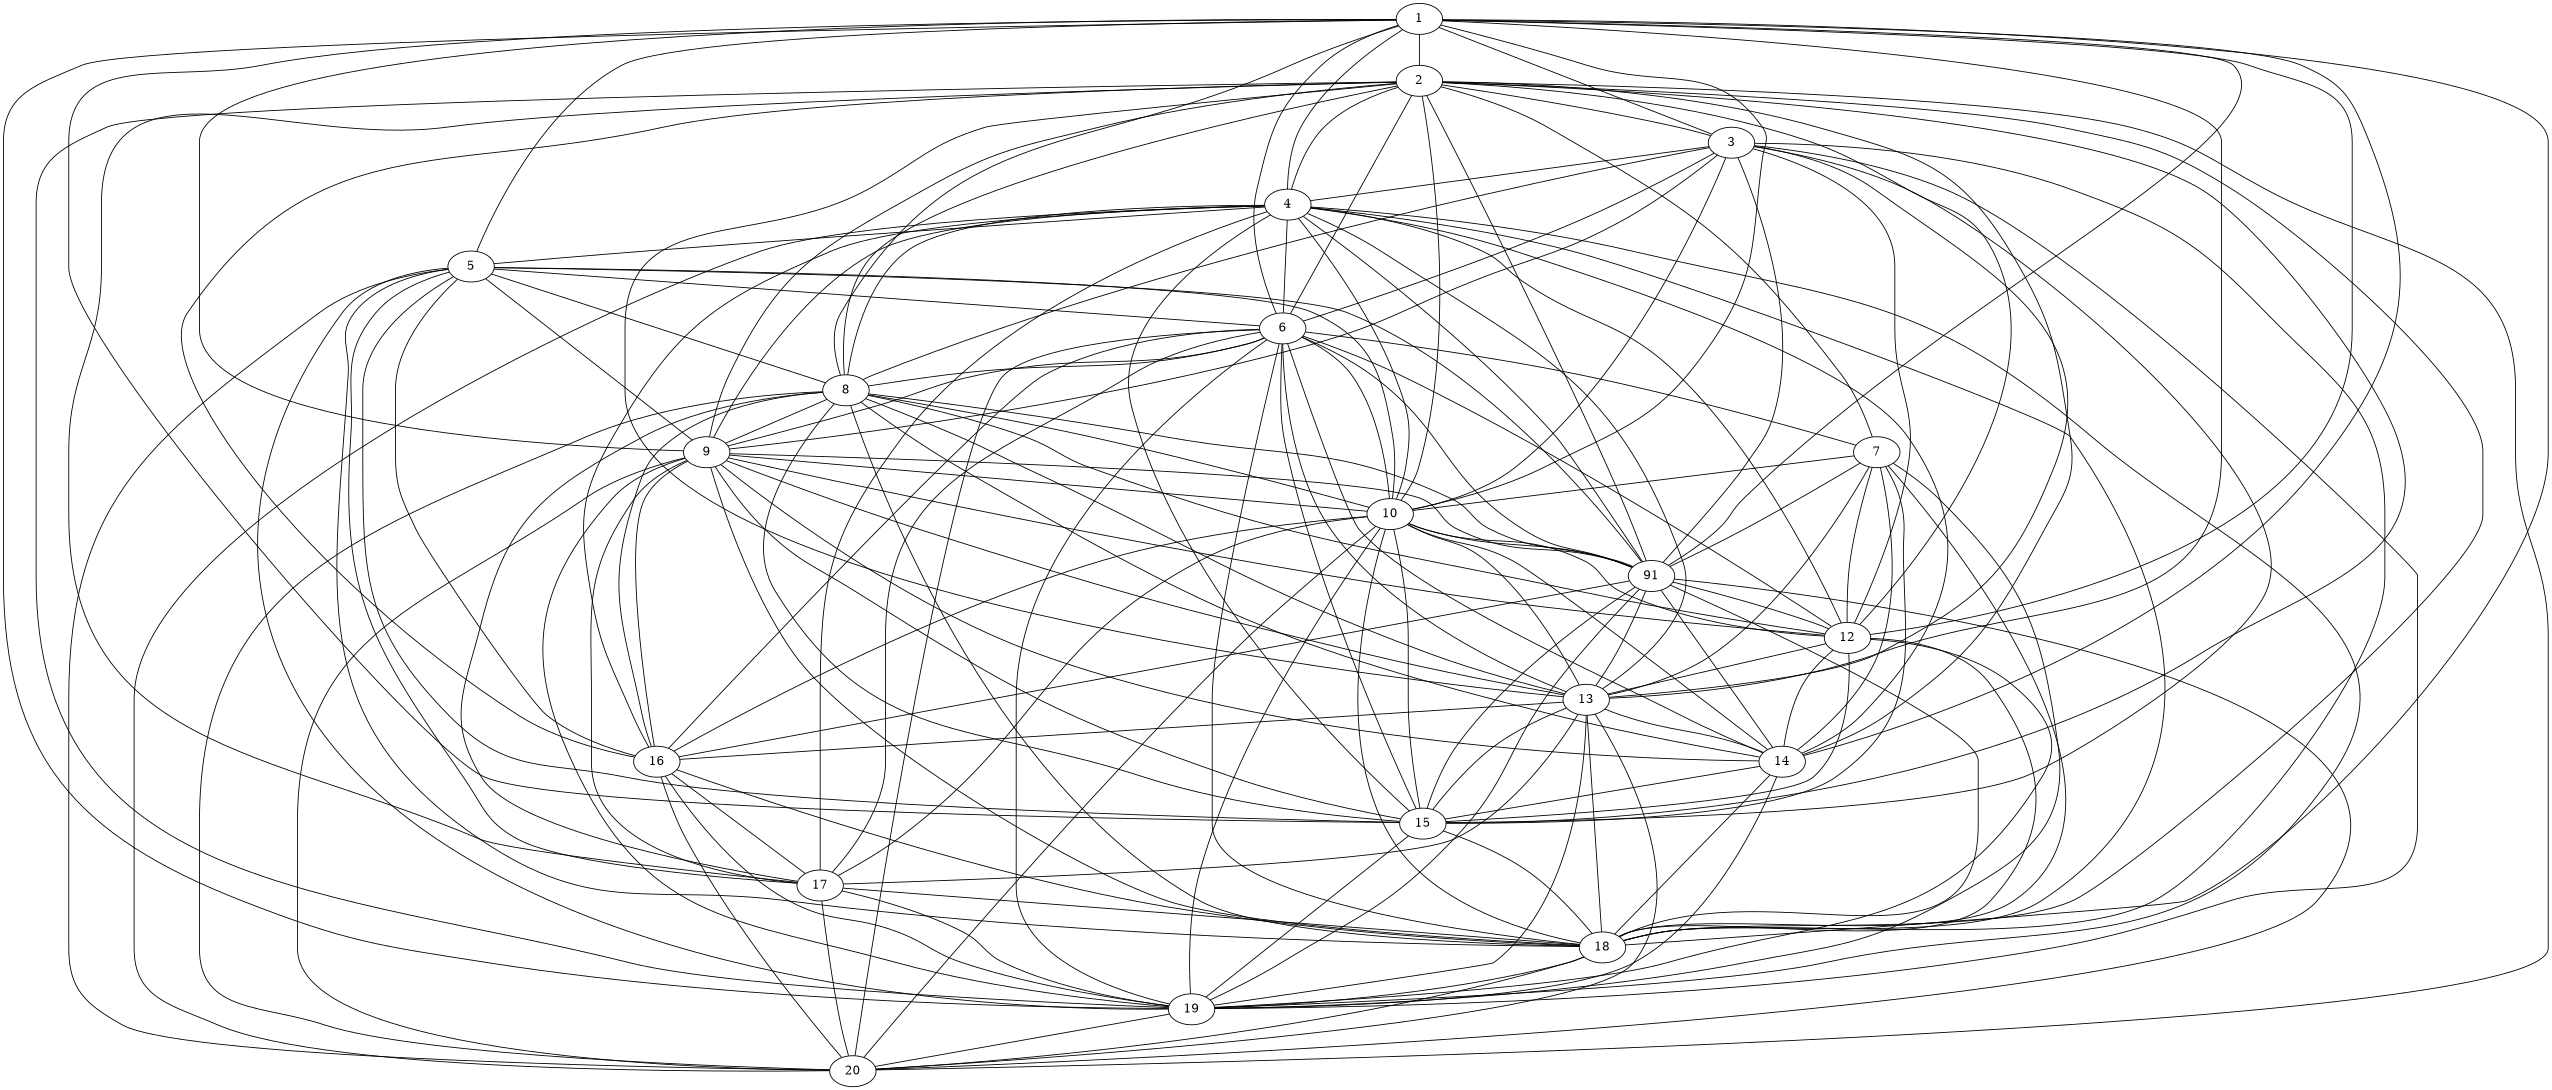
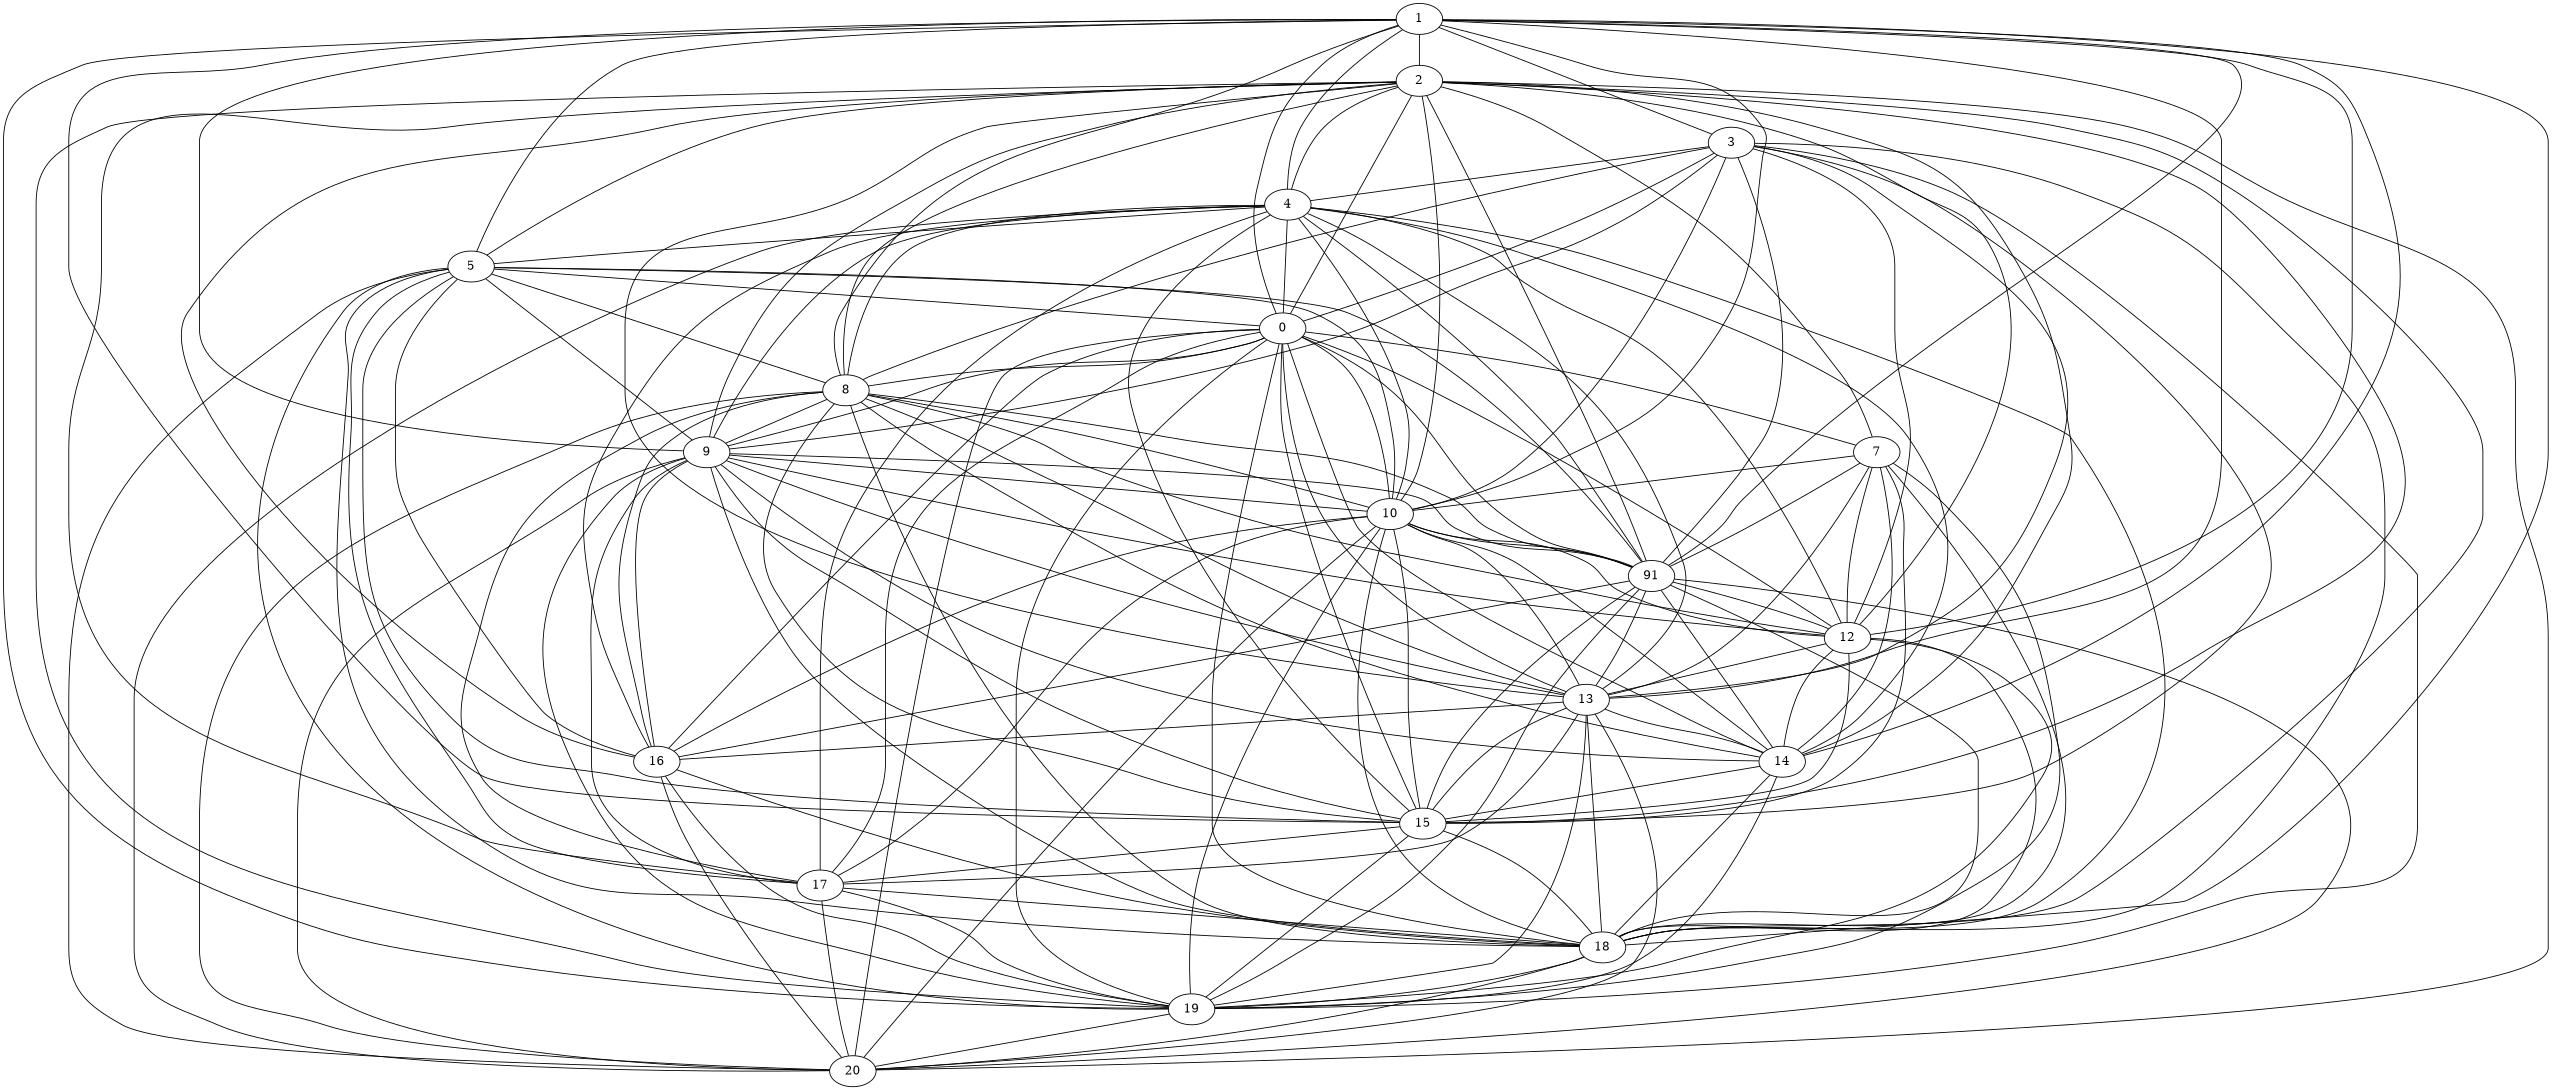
(1577, 107) -> (856, 110)
(1283, 328) -> (1283, 328)
(2357, 721) -> none
(739, 824) -> (1122, 855)
